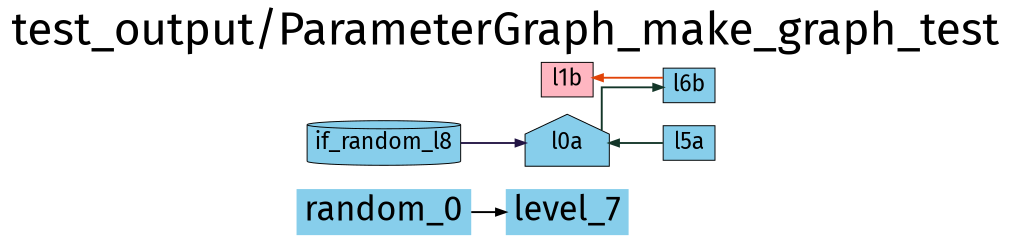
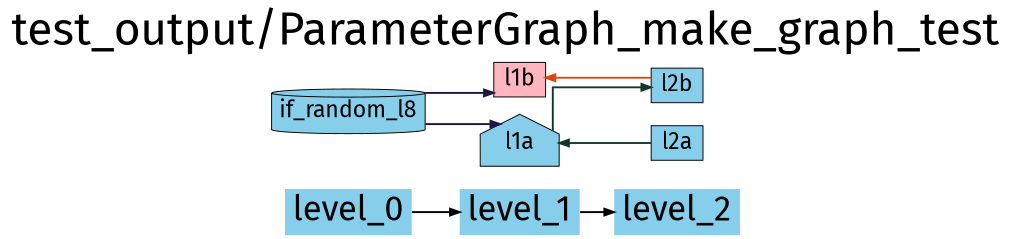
(689, 85) -> (677, 85)
none -> (455, 93)
(567, 143) -> (520, 143)
(689, 143) -> (677, 143)
(384, 212) -> (348, 212)
(567, 212) -> (520, 212)
none -> (677, 212)
